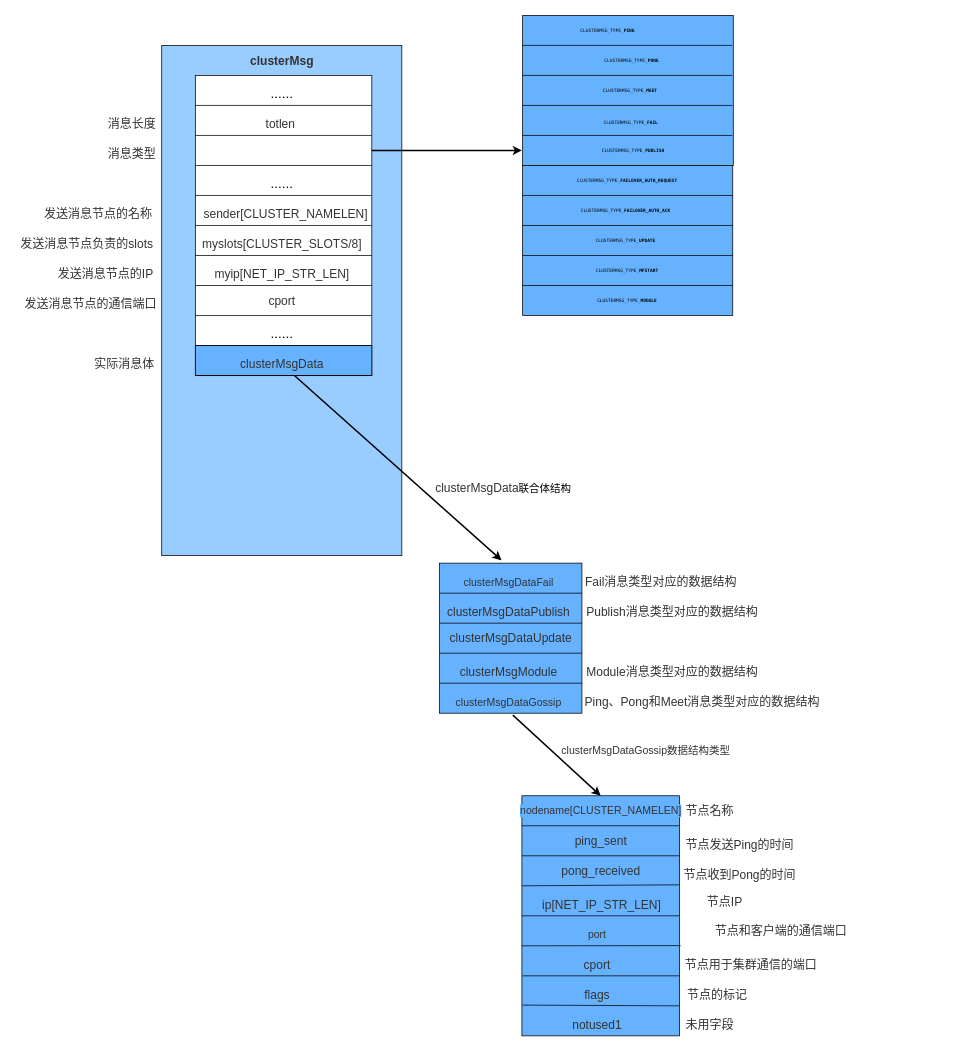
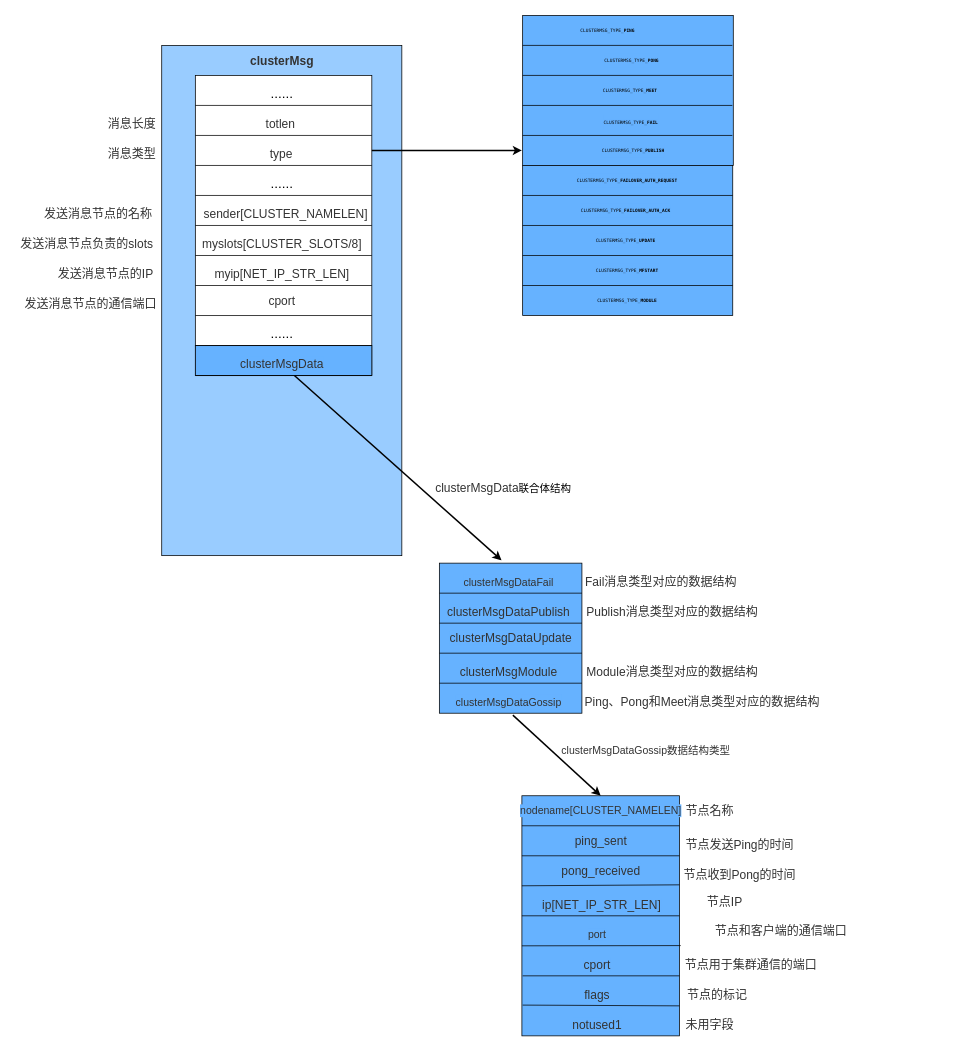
none -> (281, 154)
(124, 364) -> none
